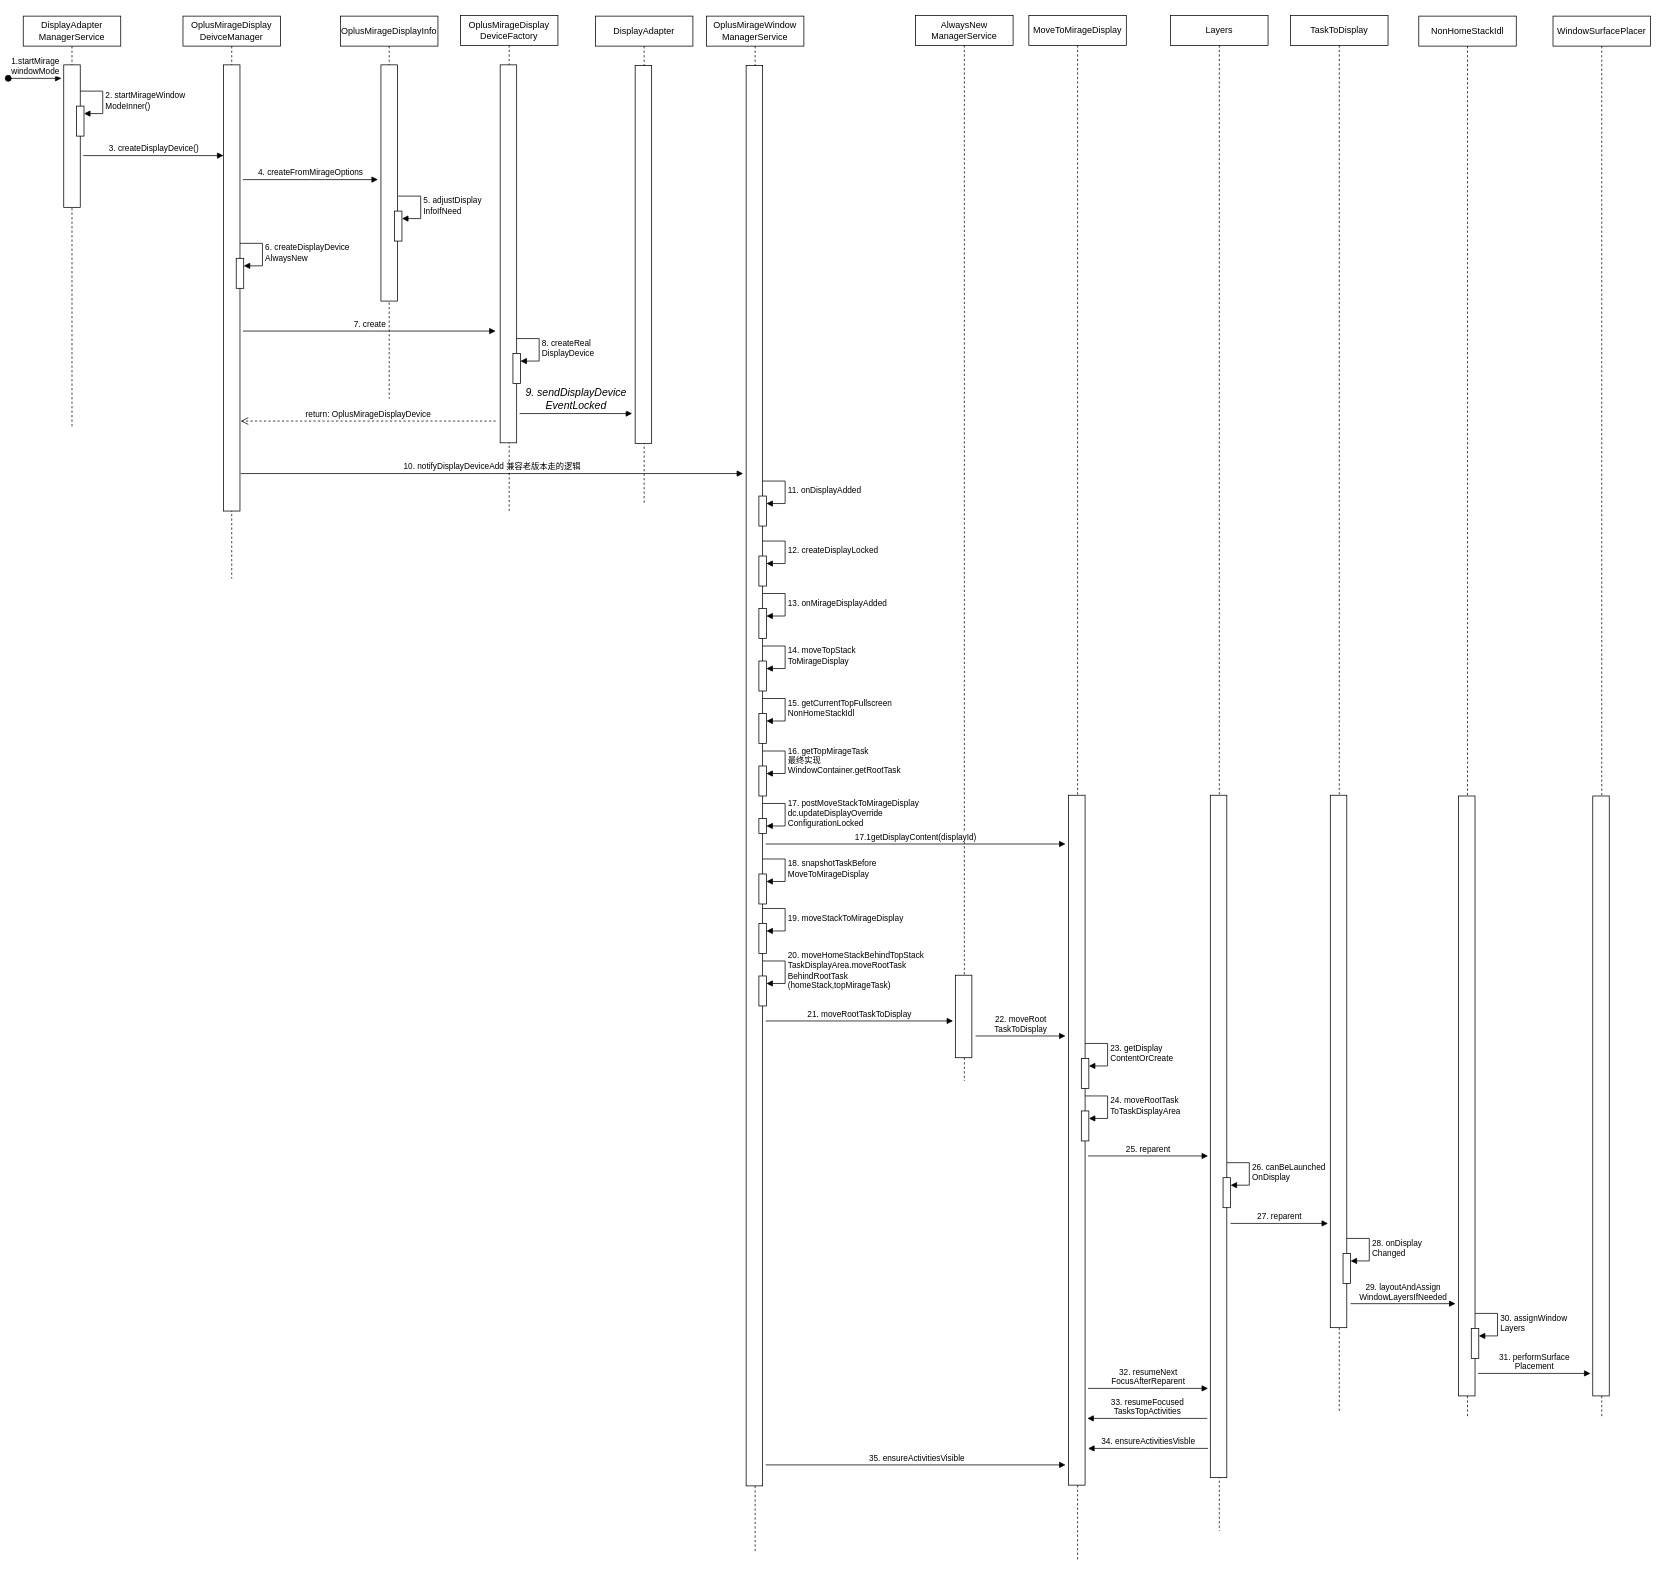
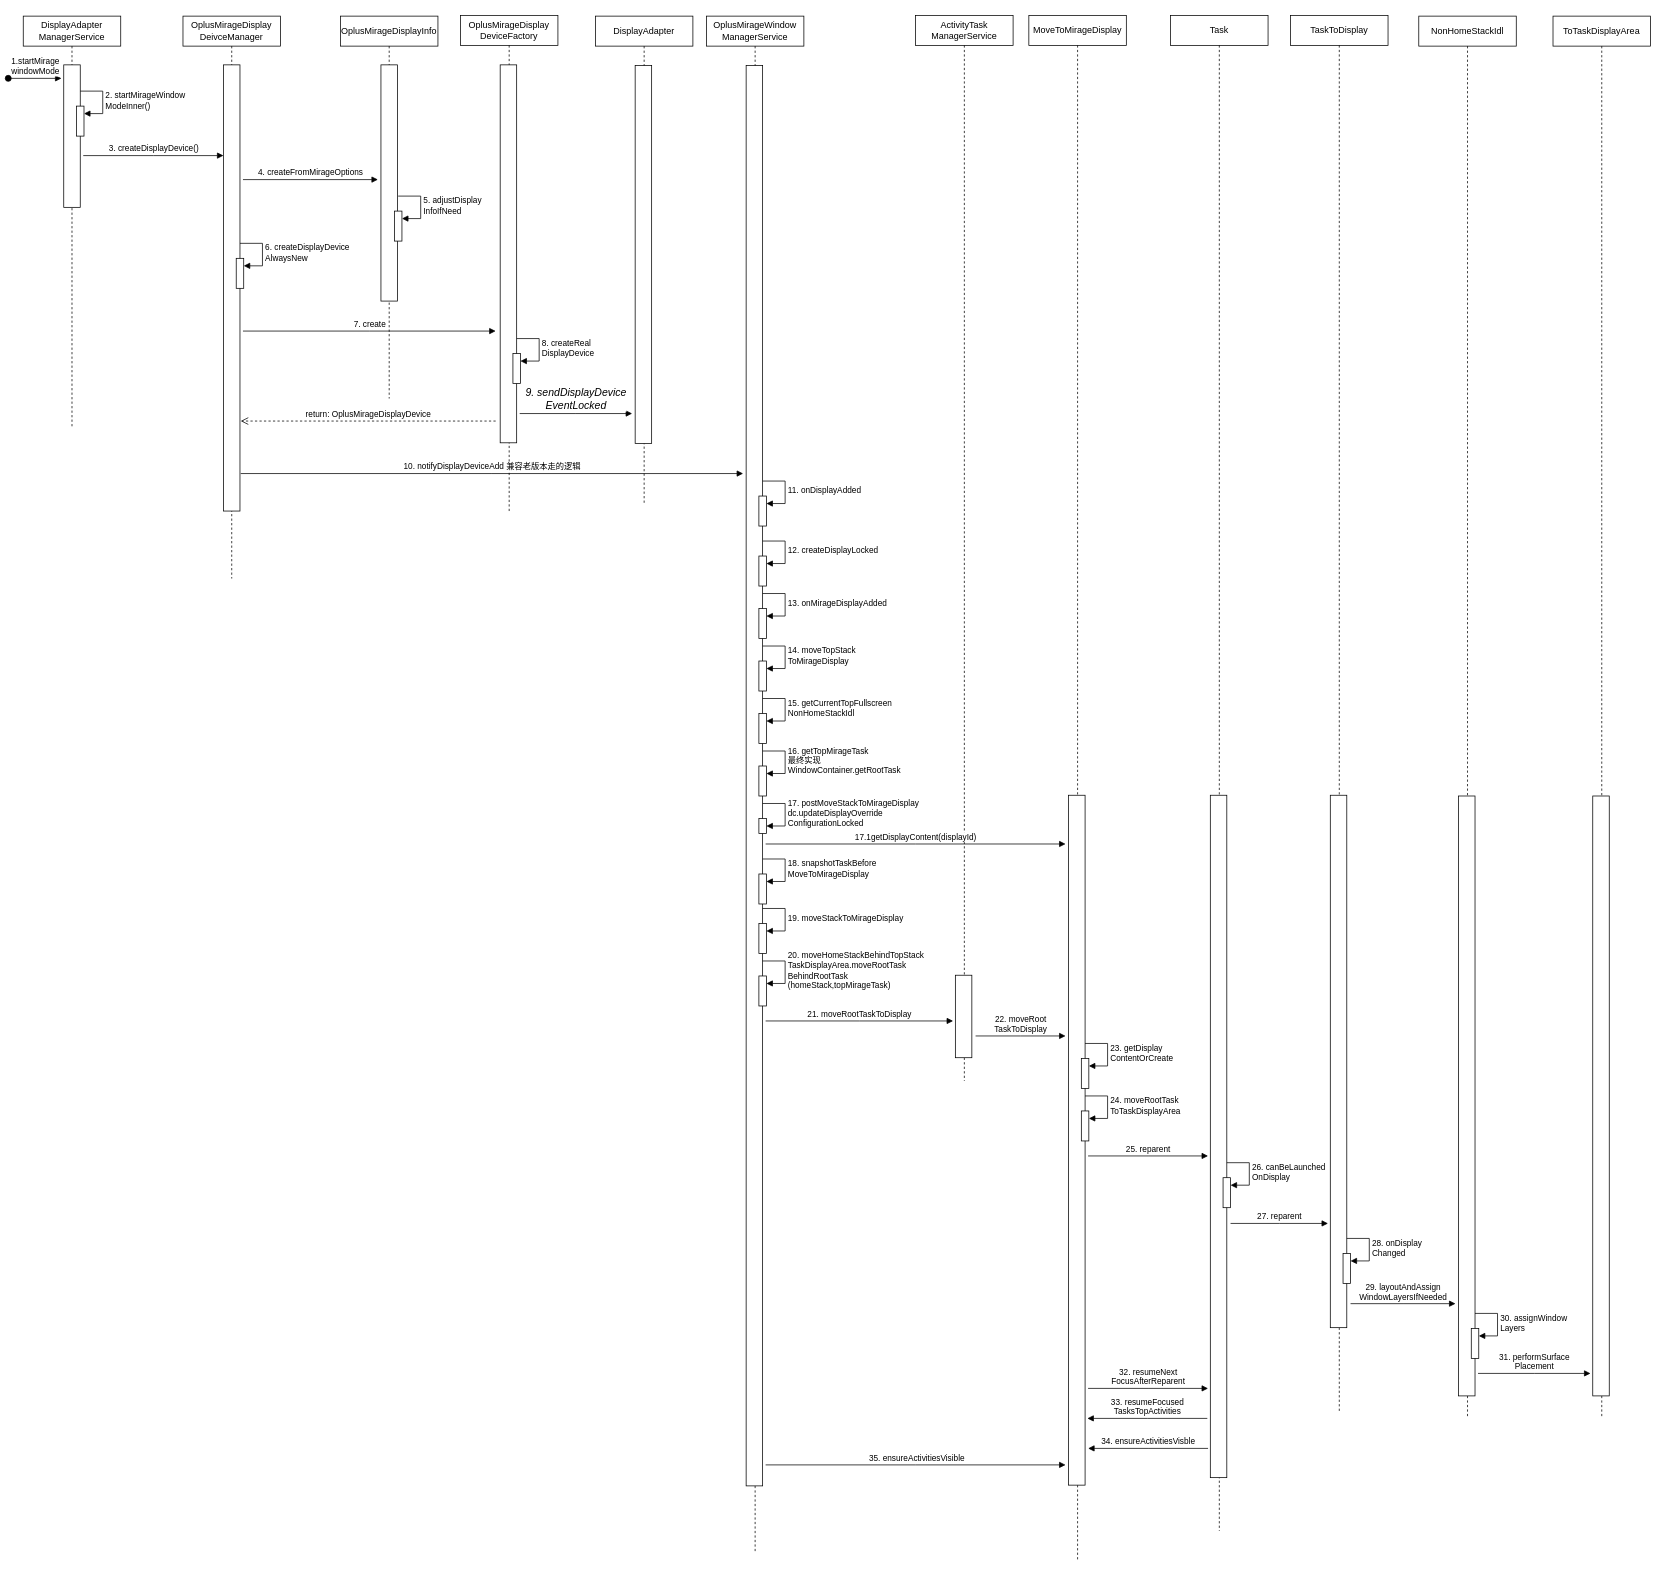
(964, 30) -> (964, 30)
(1219, 30) -> (1219, 30)
(1602, 31) -> (1602, 31)
